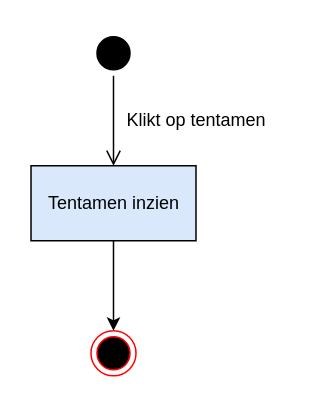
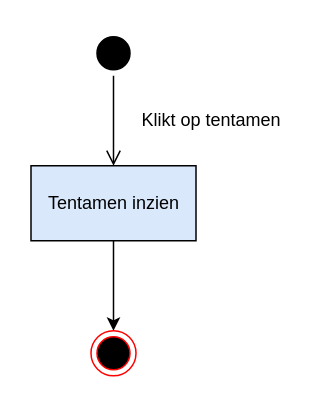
(196, 121) -> (211, 121)
